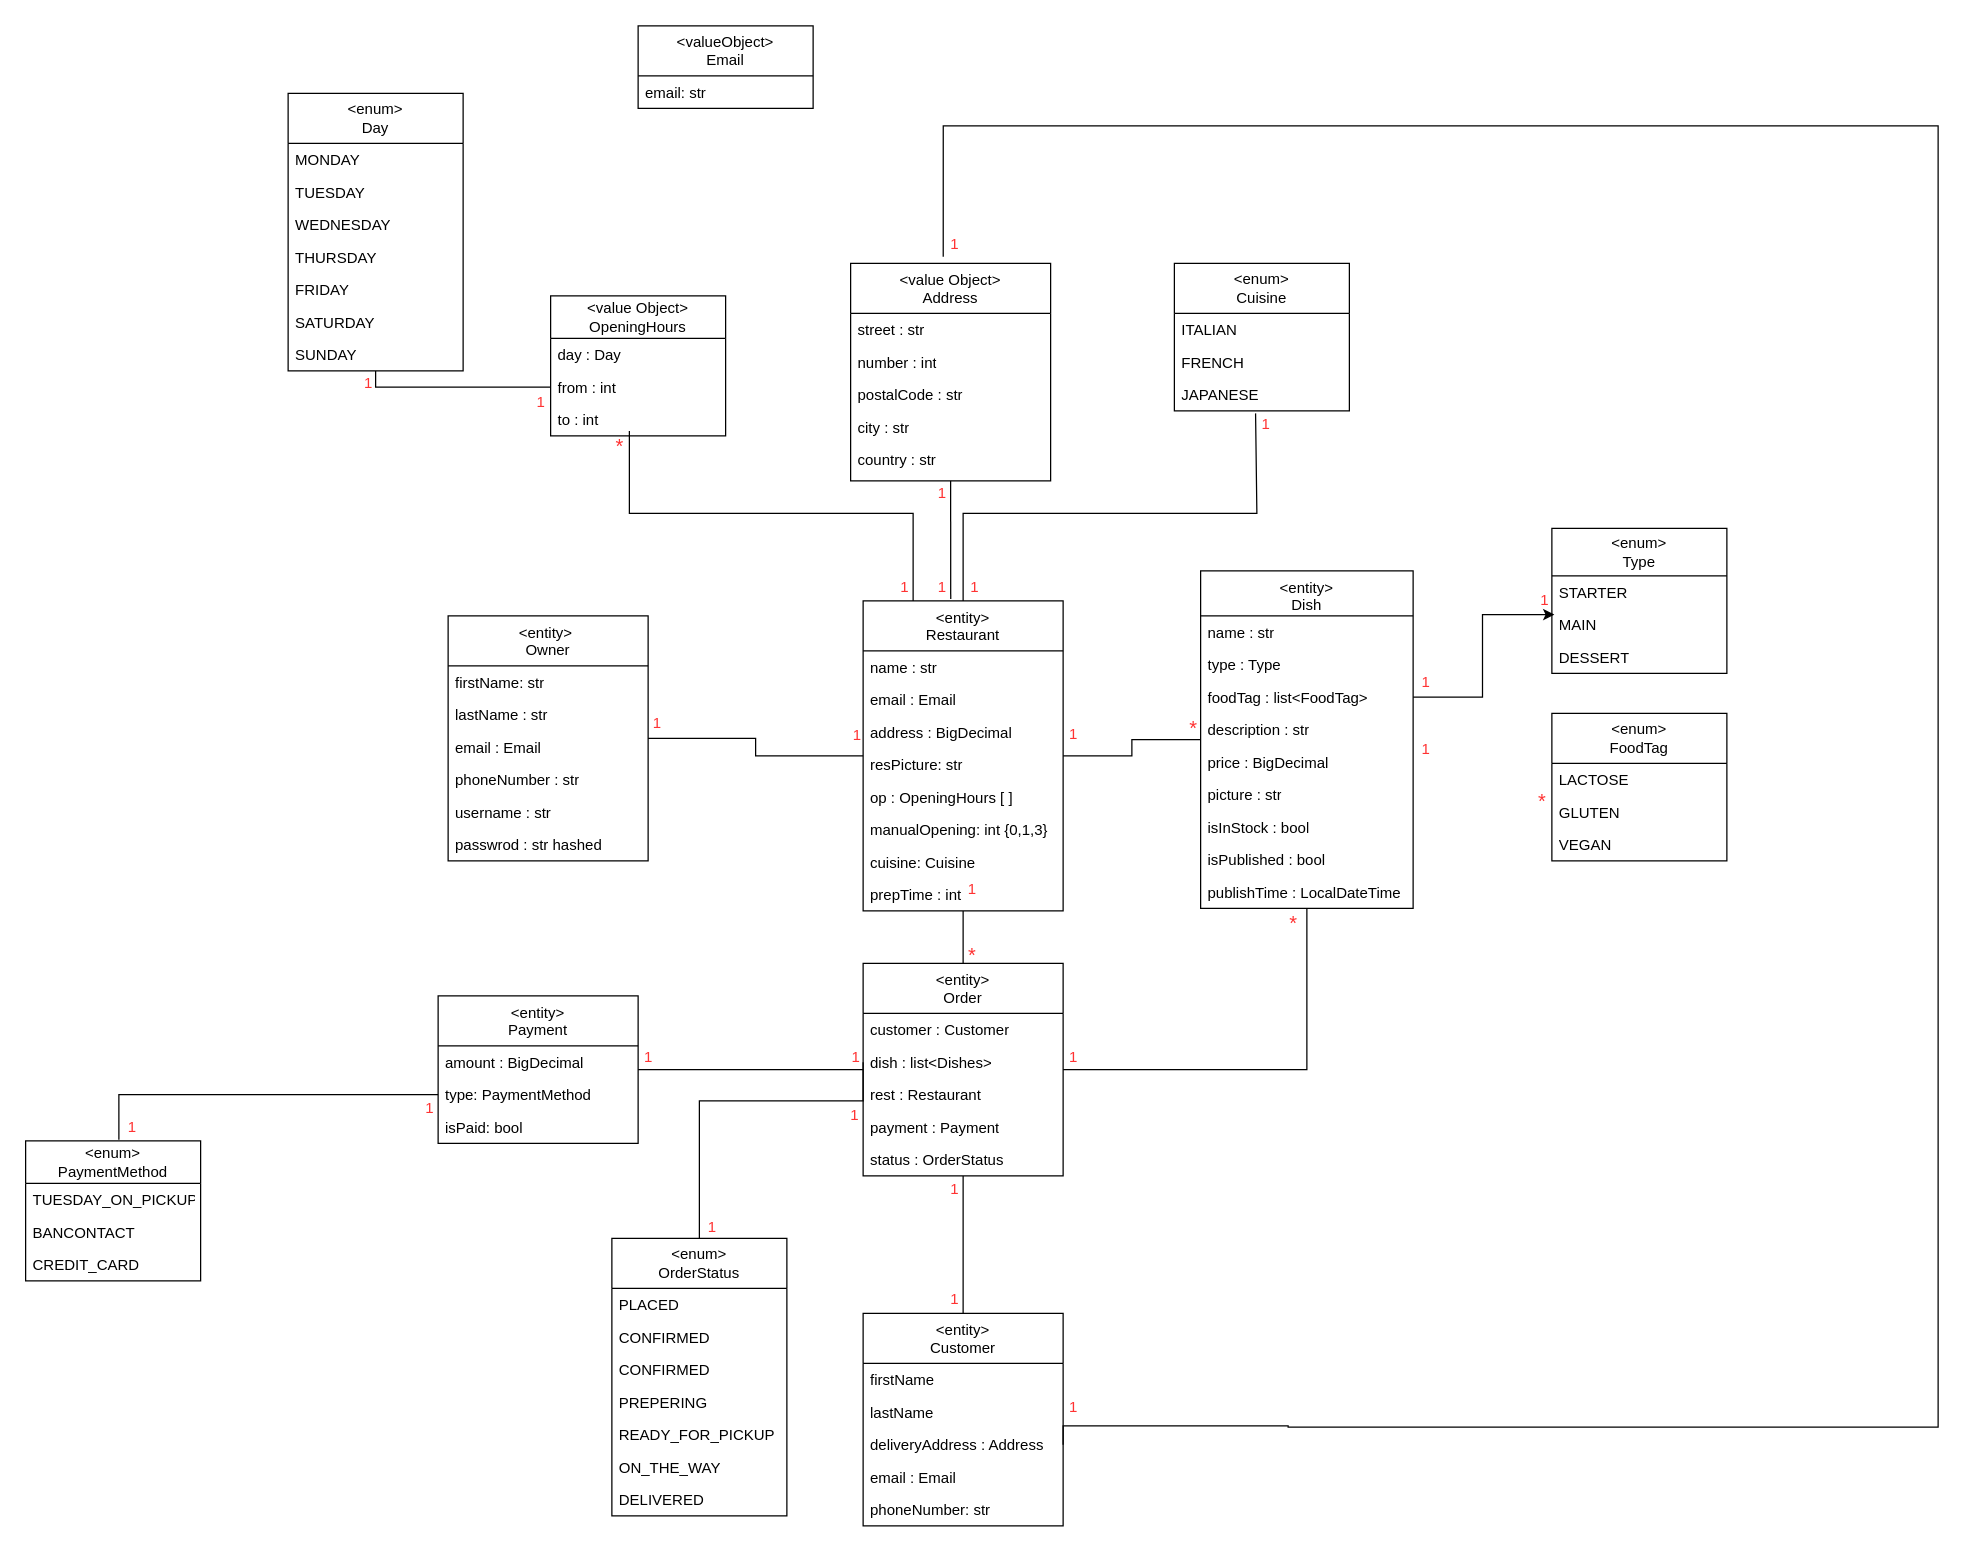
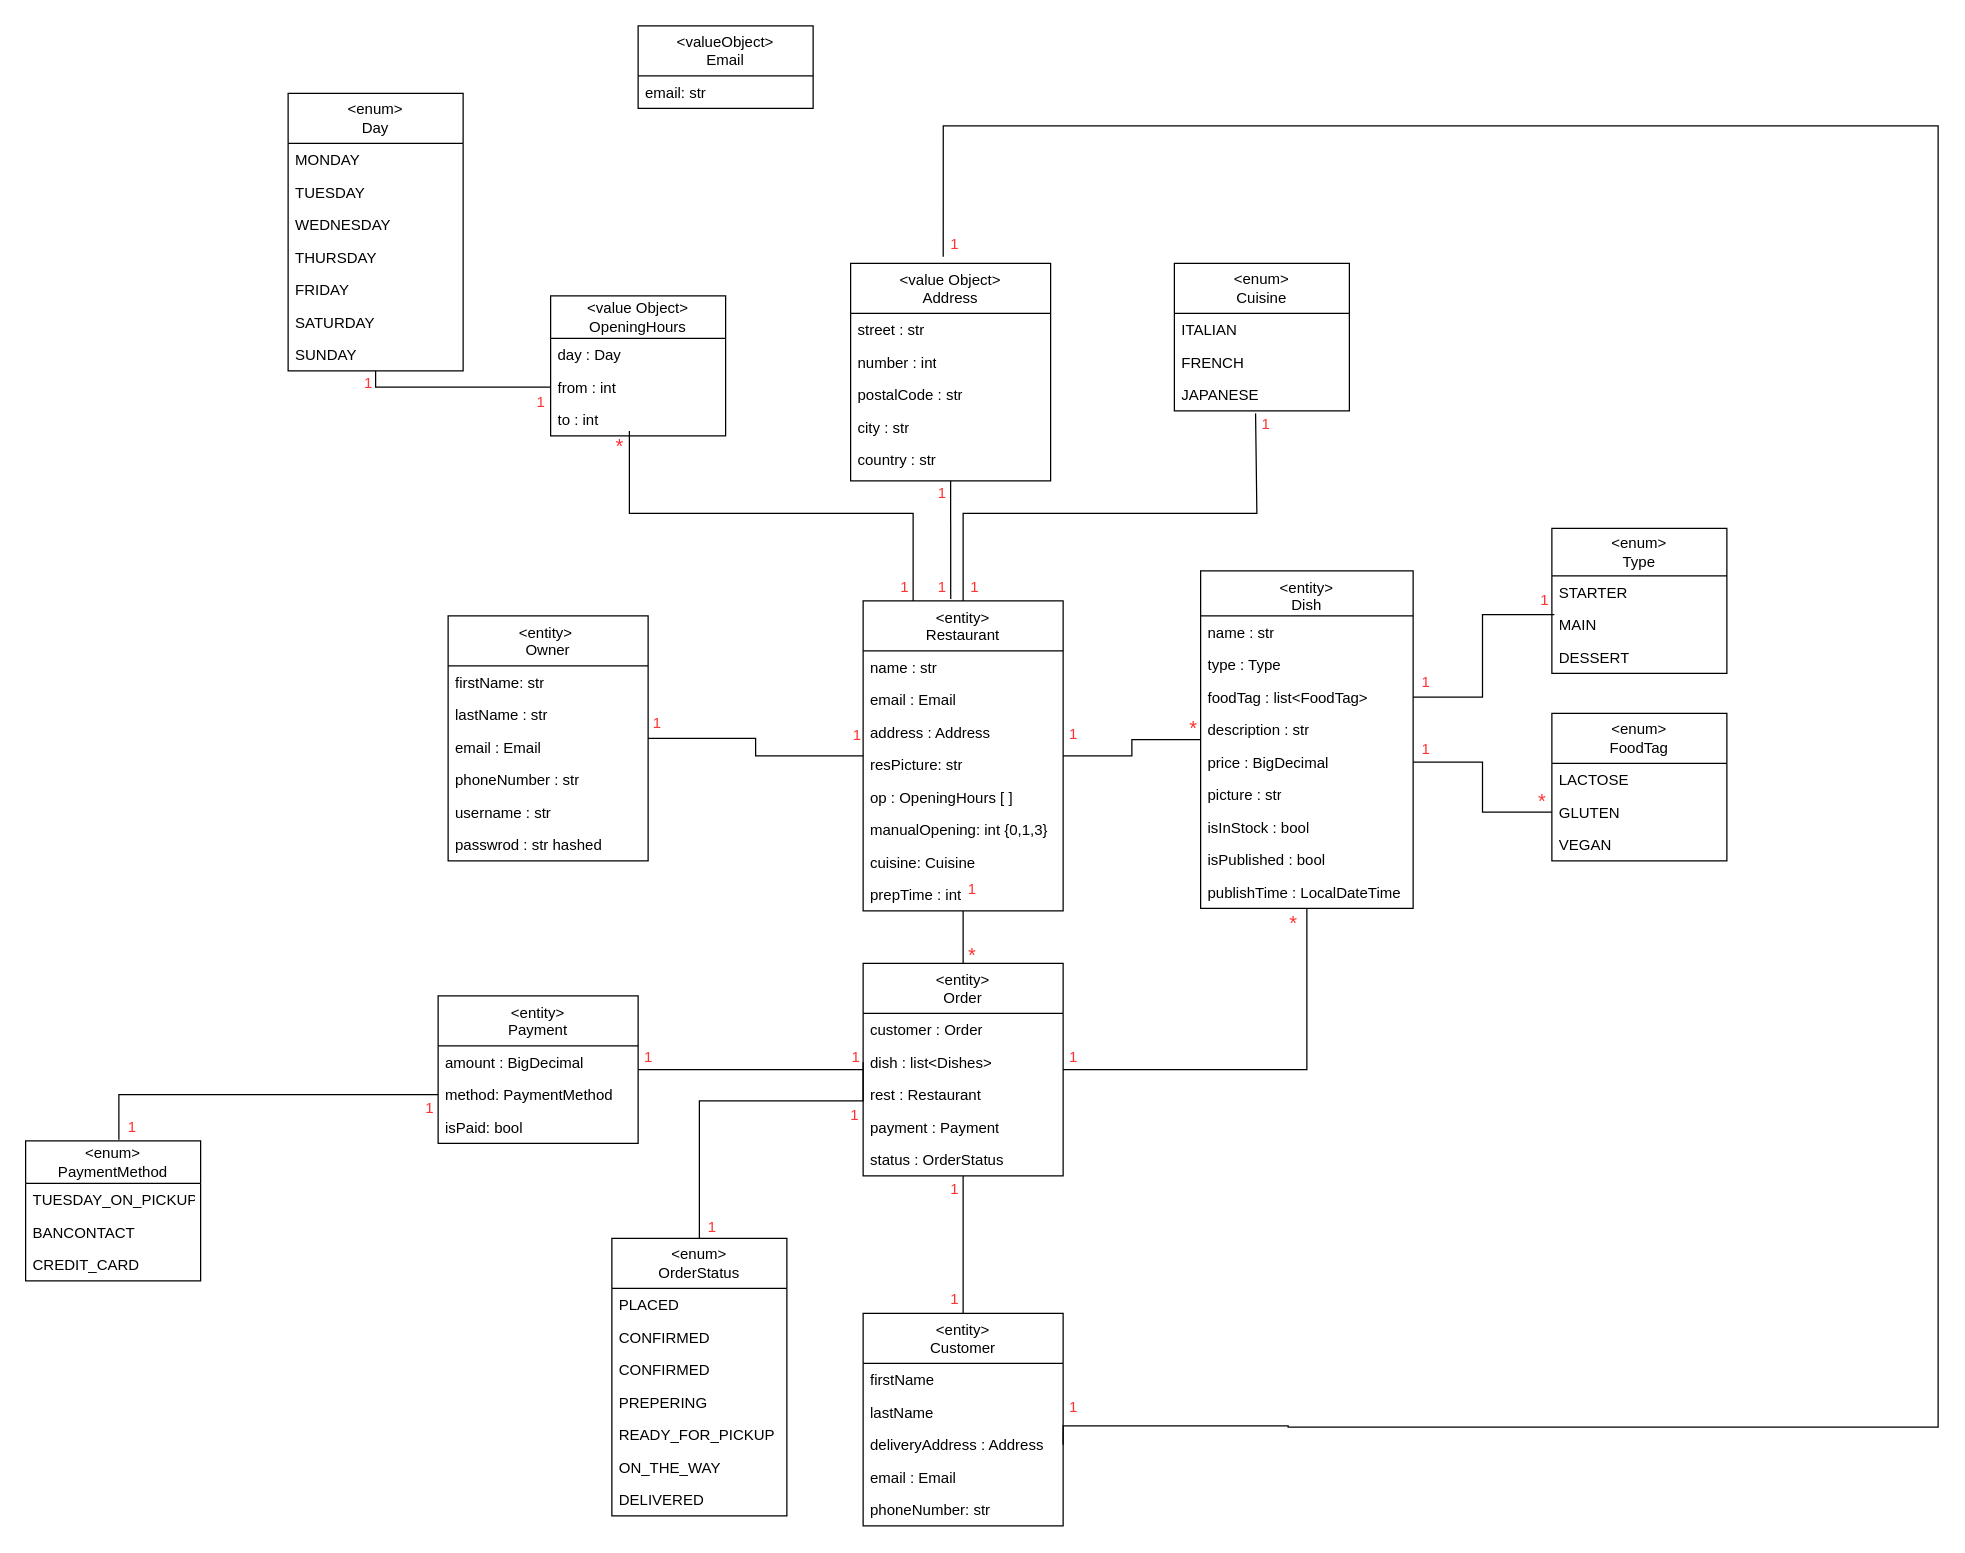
(1544, 614) -> (1547, 614)
(943, 733) -> (936, 733)
none -> (1483, 788)
(945, 1031) -> (932, 1031)
(522, 1096) -> (530, 1096)
